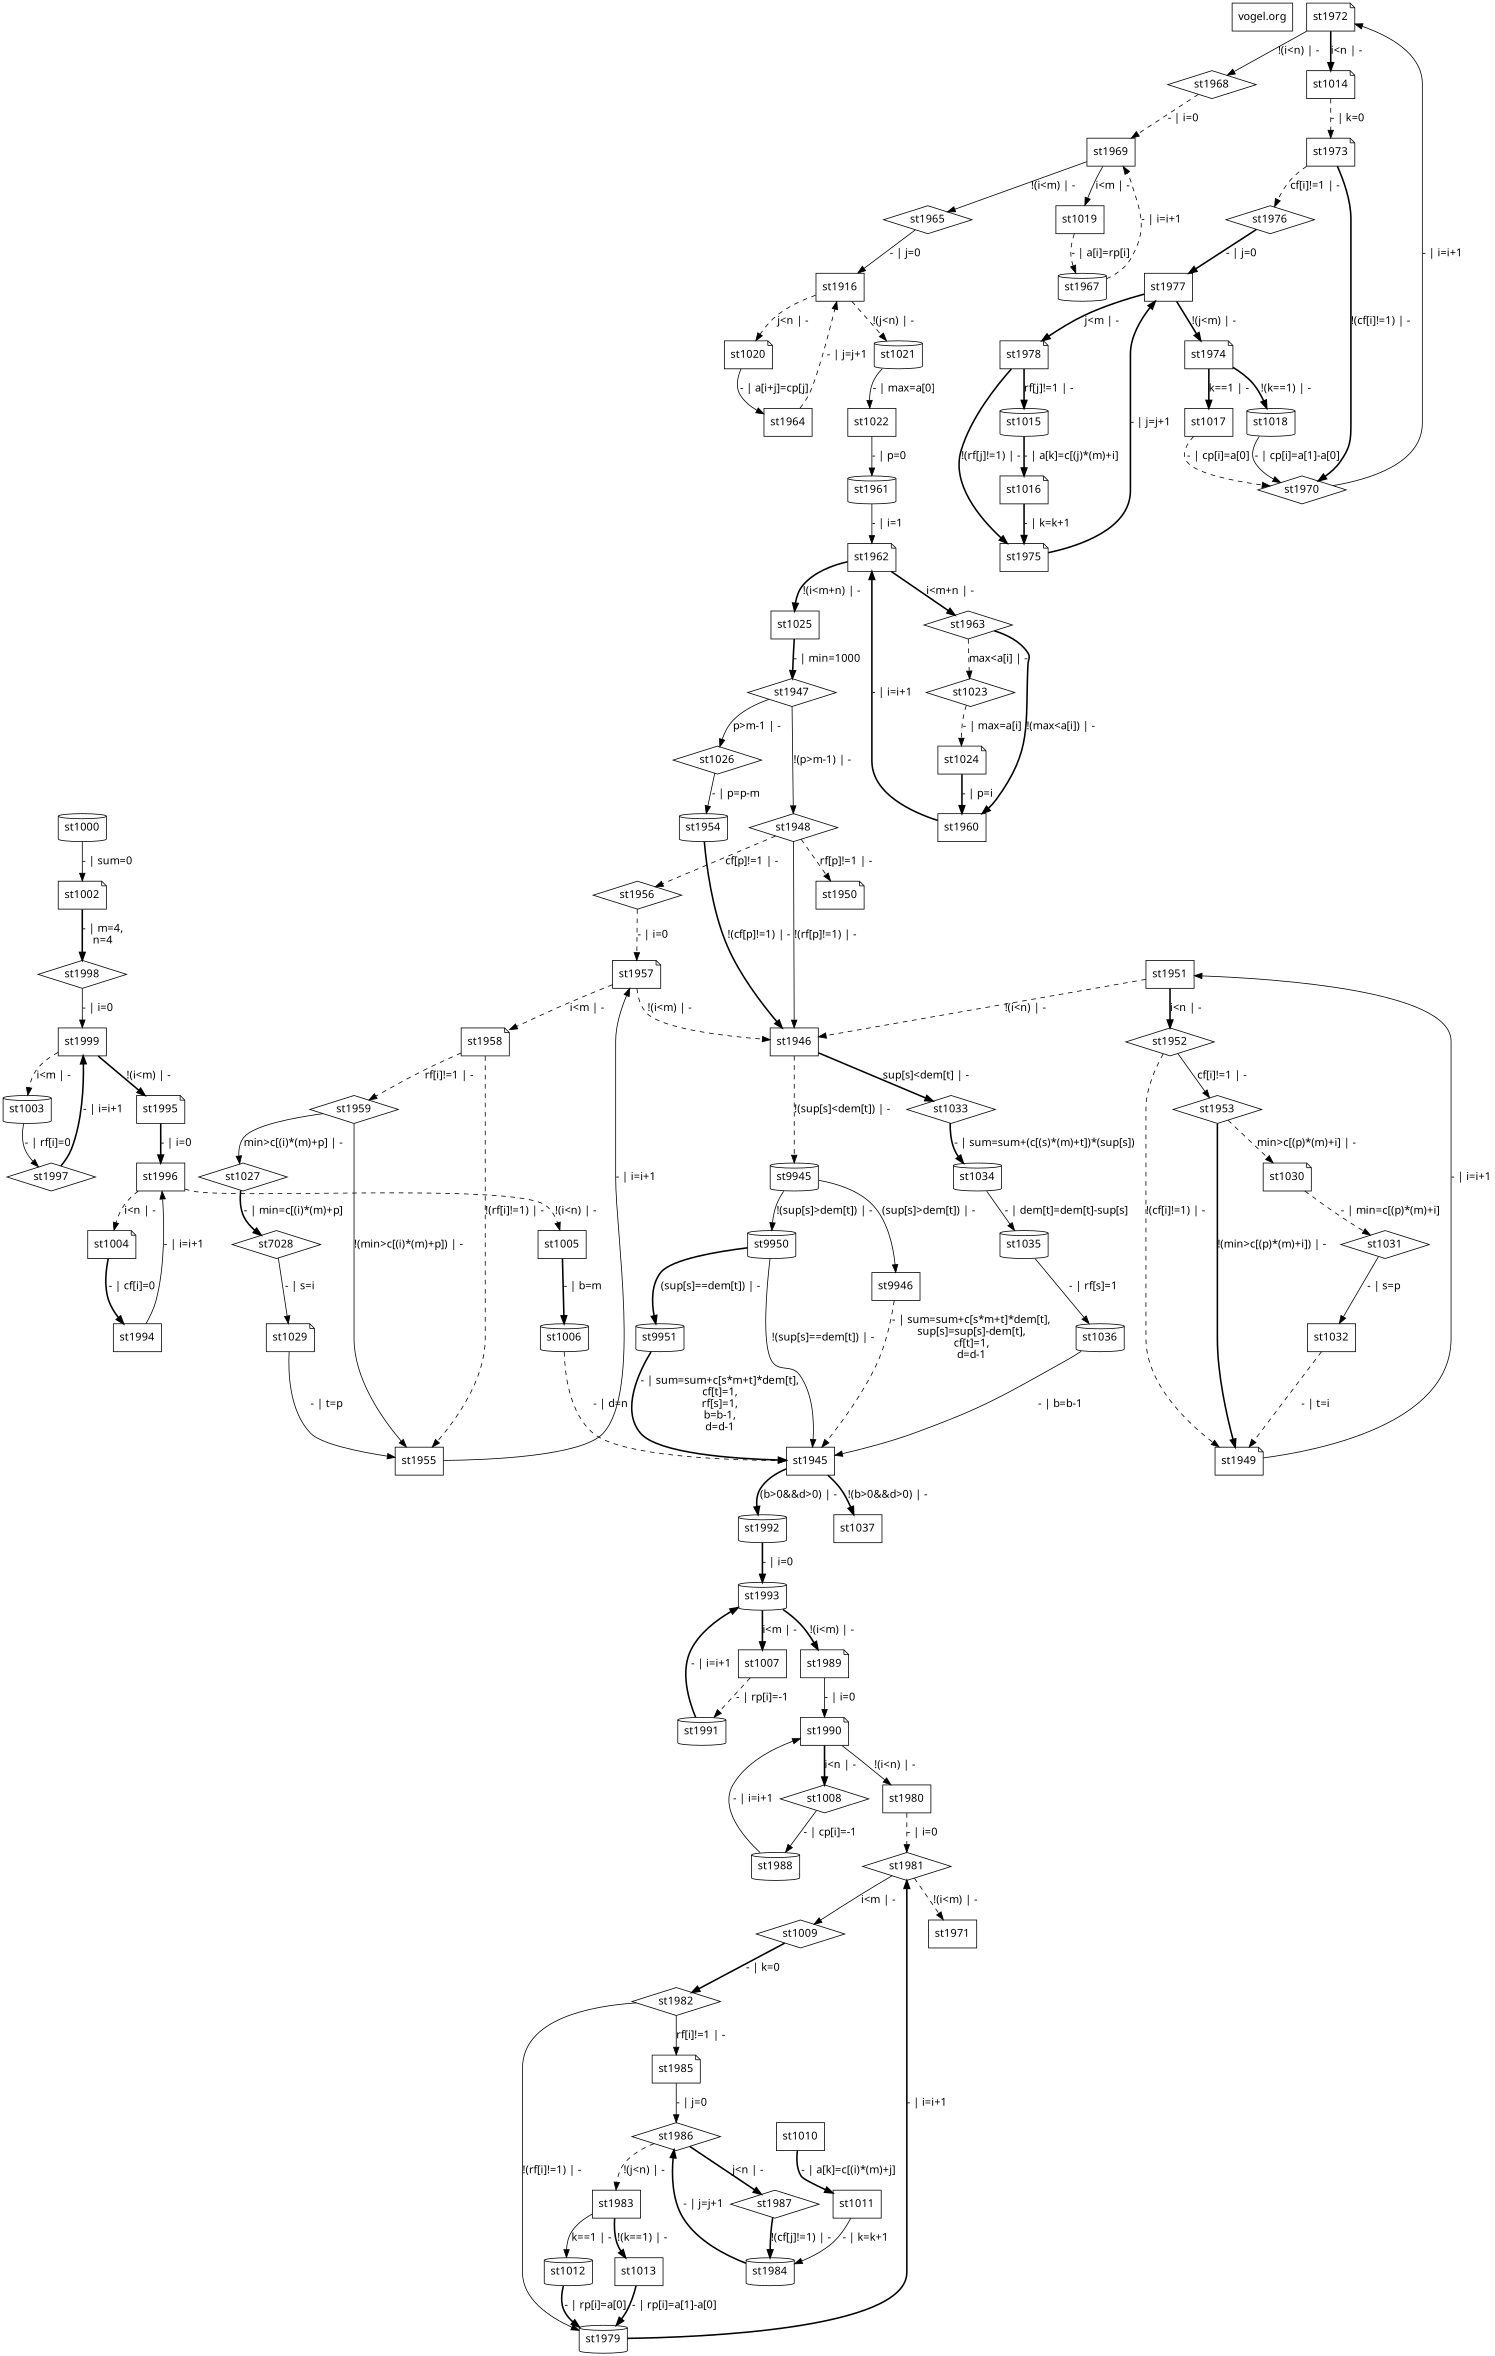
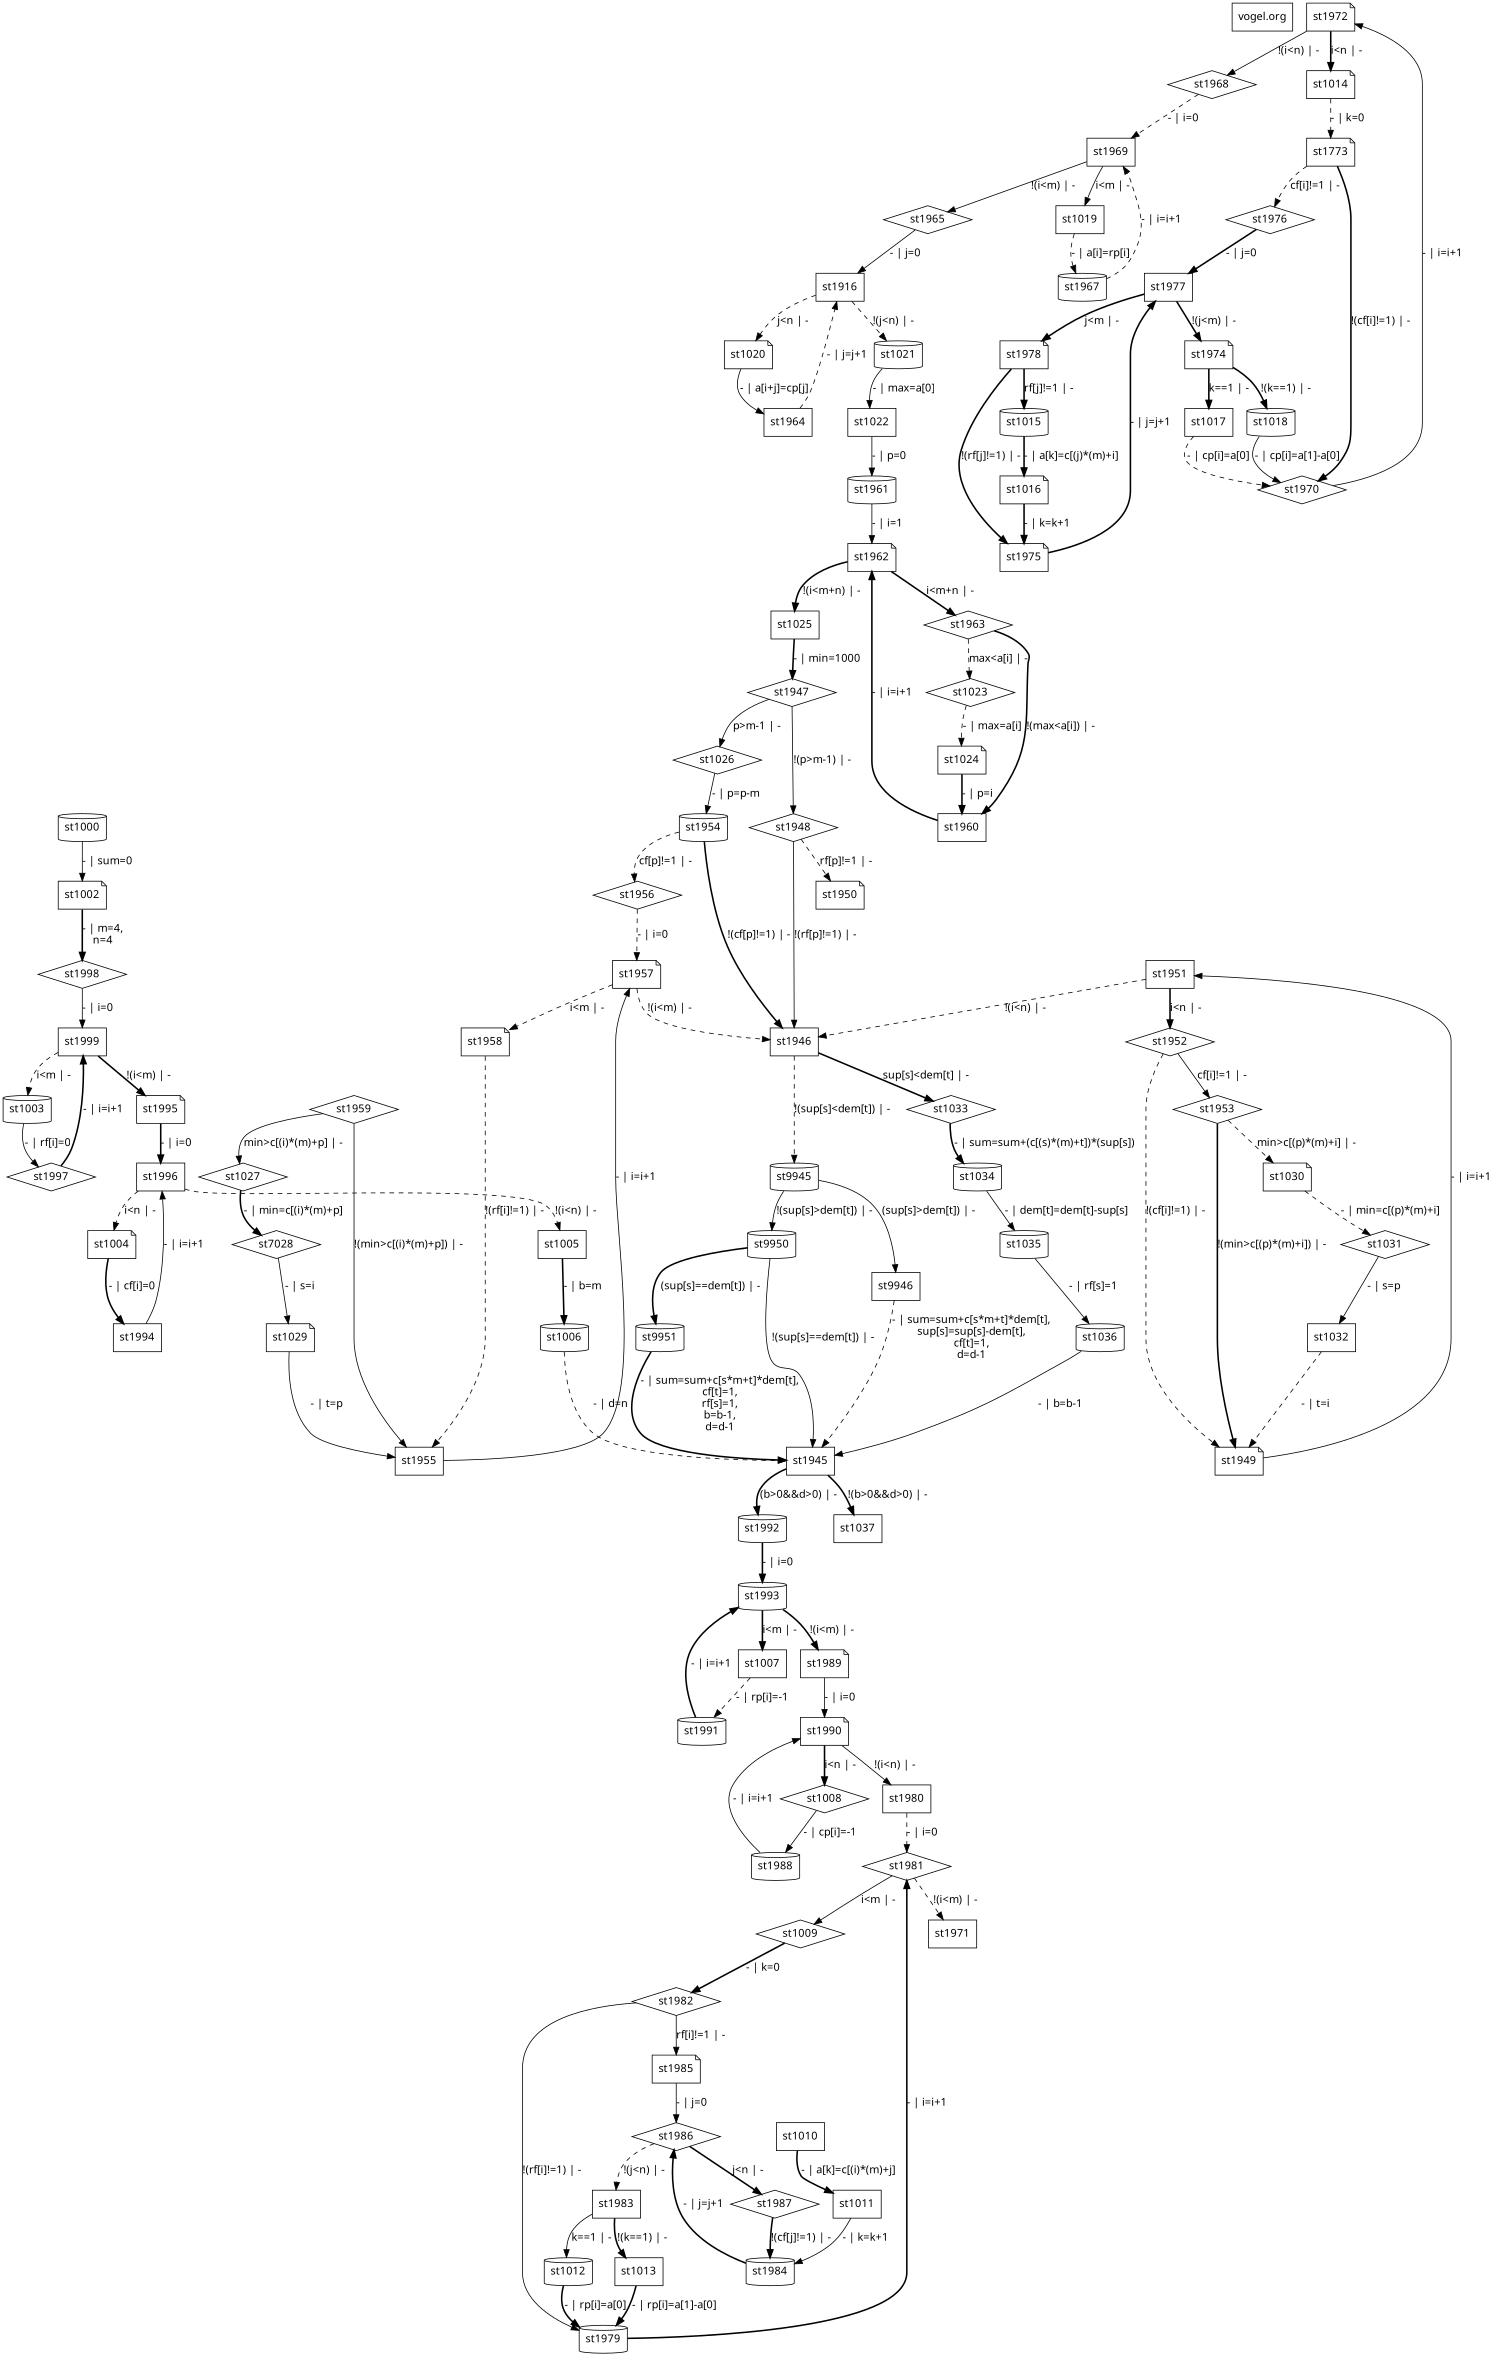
(1331, 152) -> (1331, 152)
(719, 860) -> (649, 846)
(418, 1073) -> none
